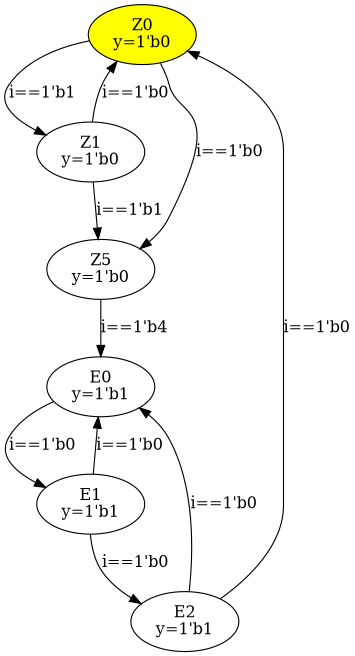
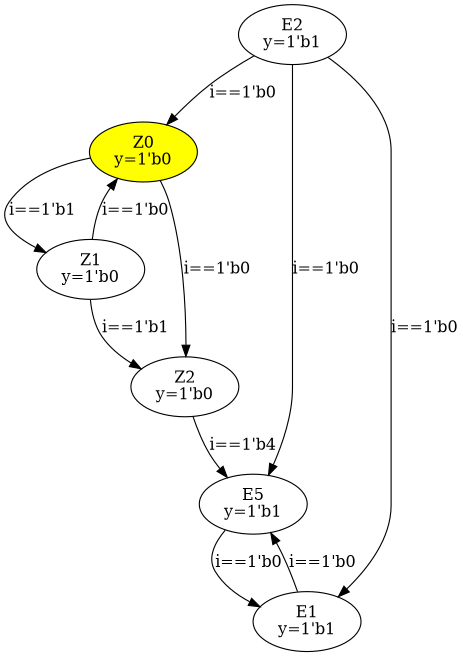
(101, 269) -> (185, 387)
(101, 387) -> (253, 504)
(102, 572) -> (391, 318)
